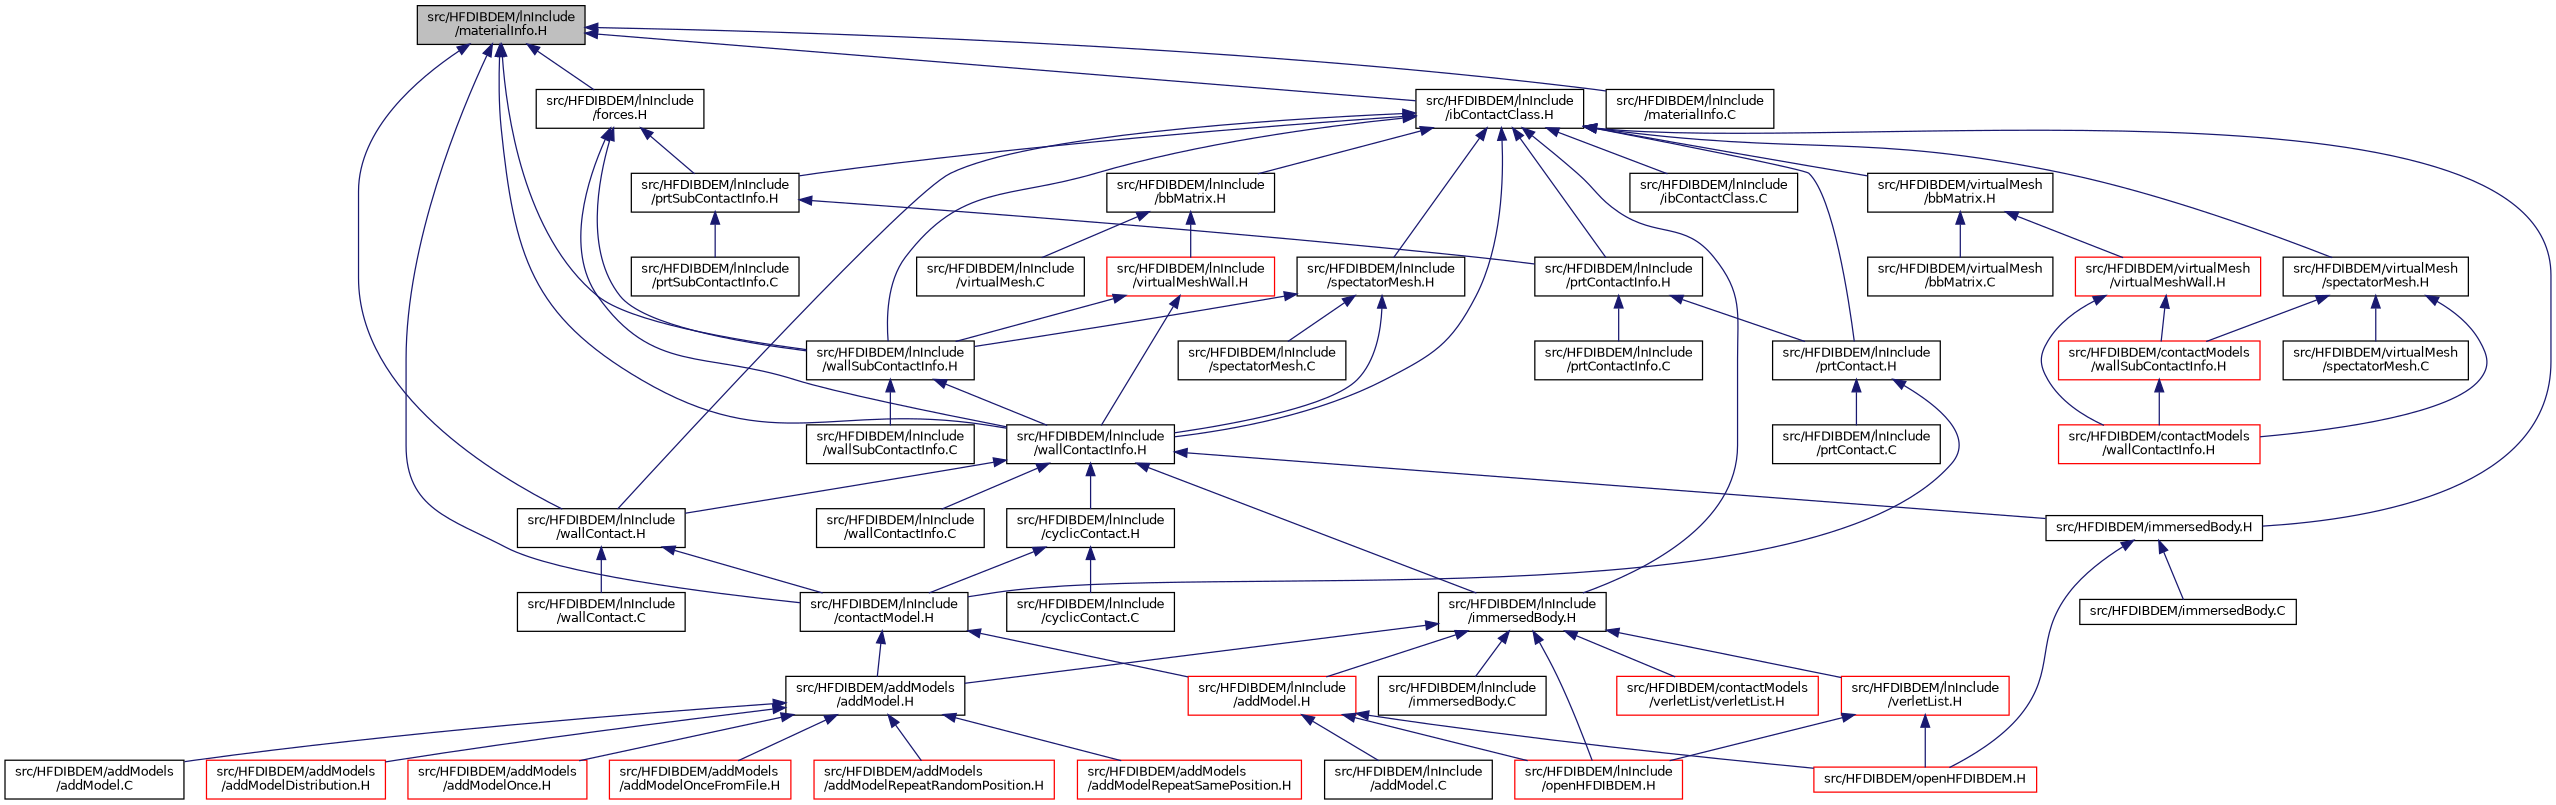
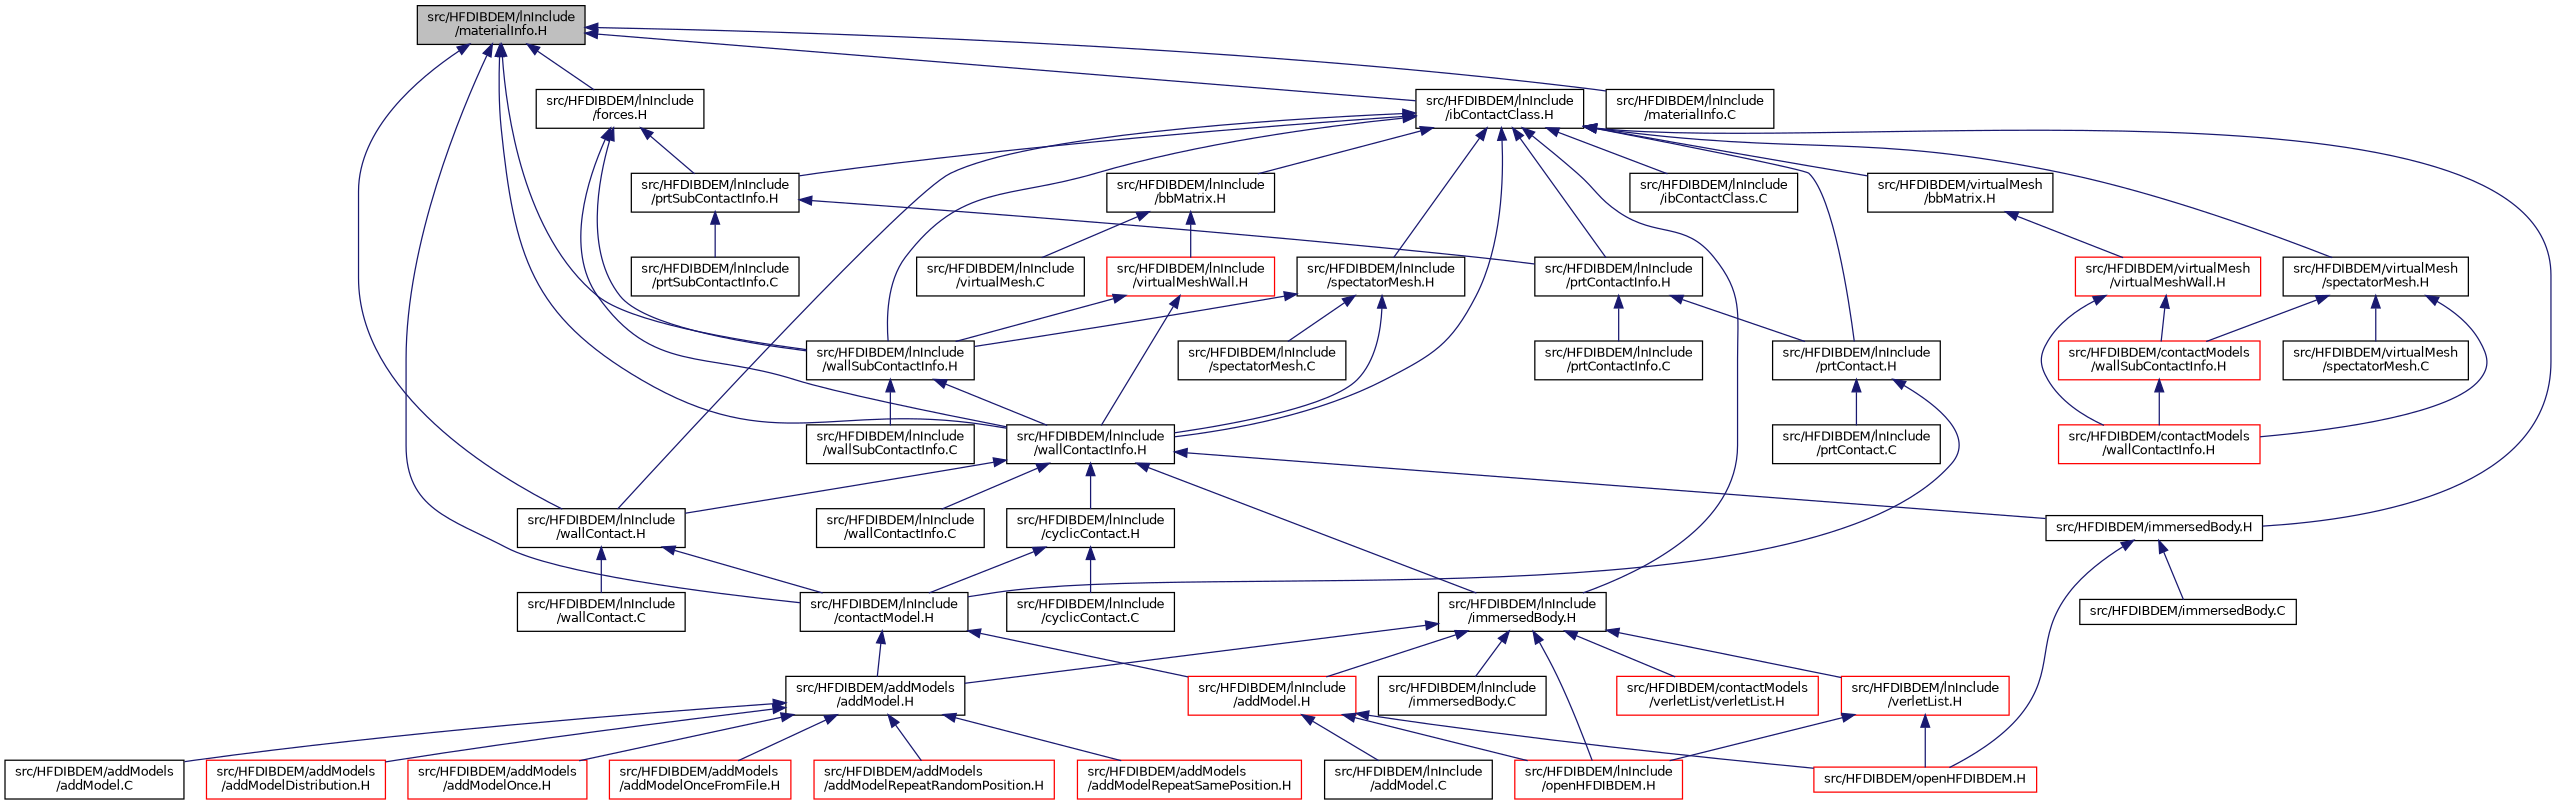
(1960, 277) -> none
